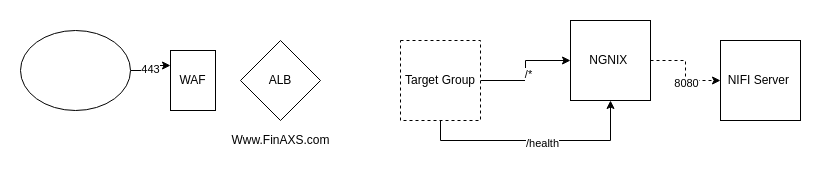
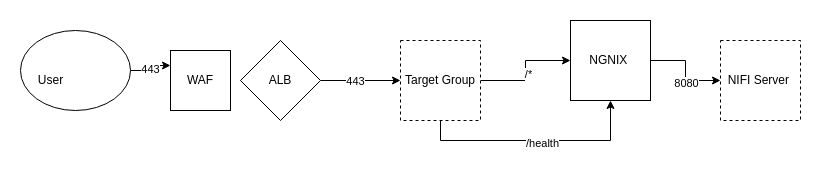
(678, 61) -> (678, 61)
none -> (51, 81)
(193, 81) -> (201, 81)
none -> (357, 81)
(761, 81) -> (761, 81)
(281, 141) -> none
